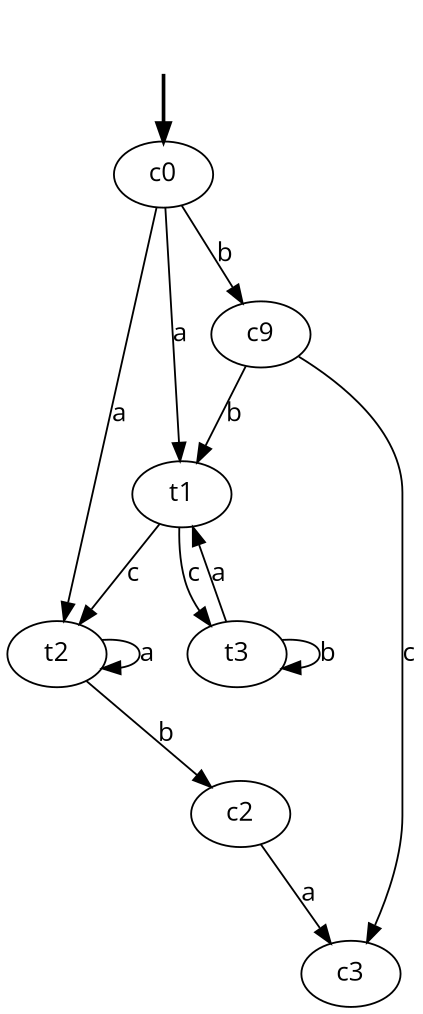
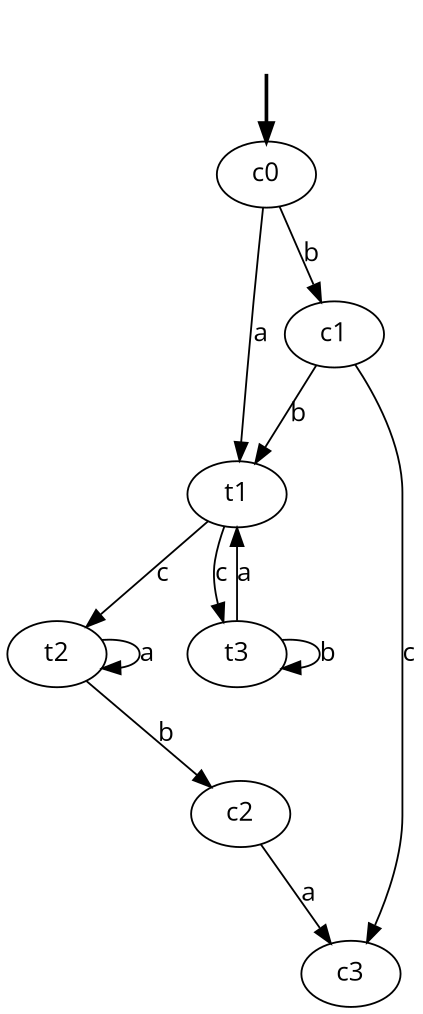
(261, 334) -> (334, 334)
(112, 405) -> none
